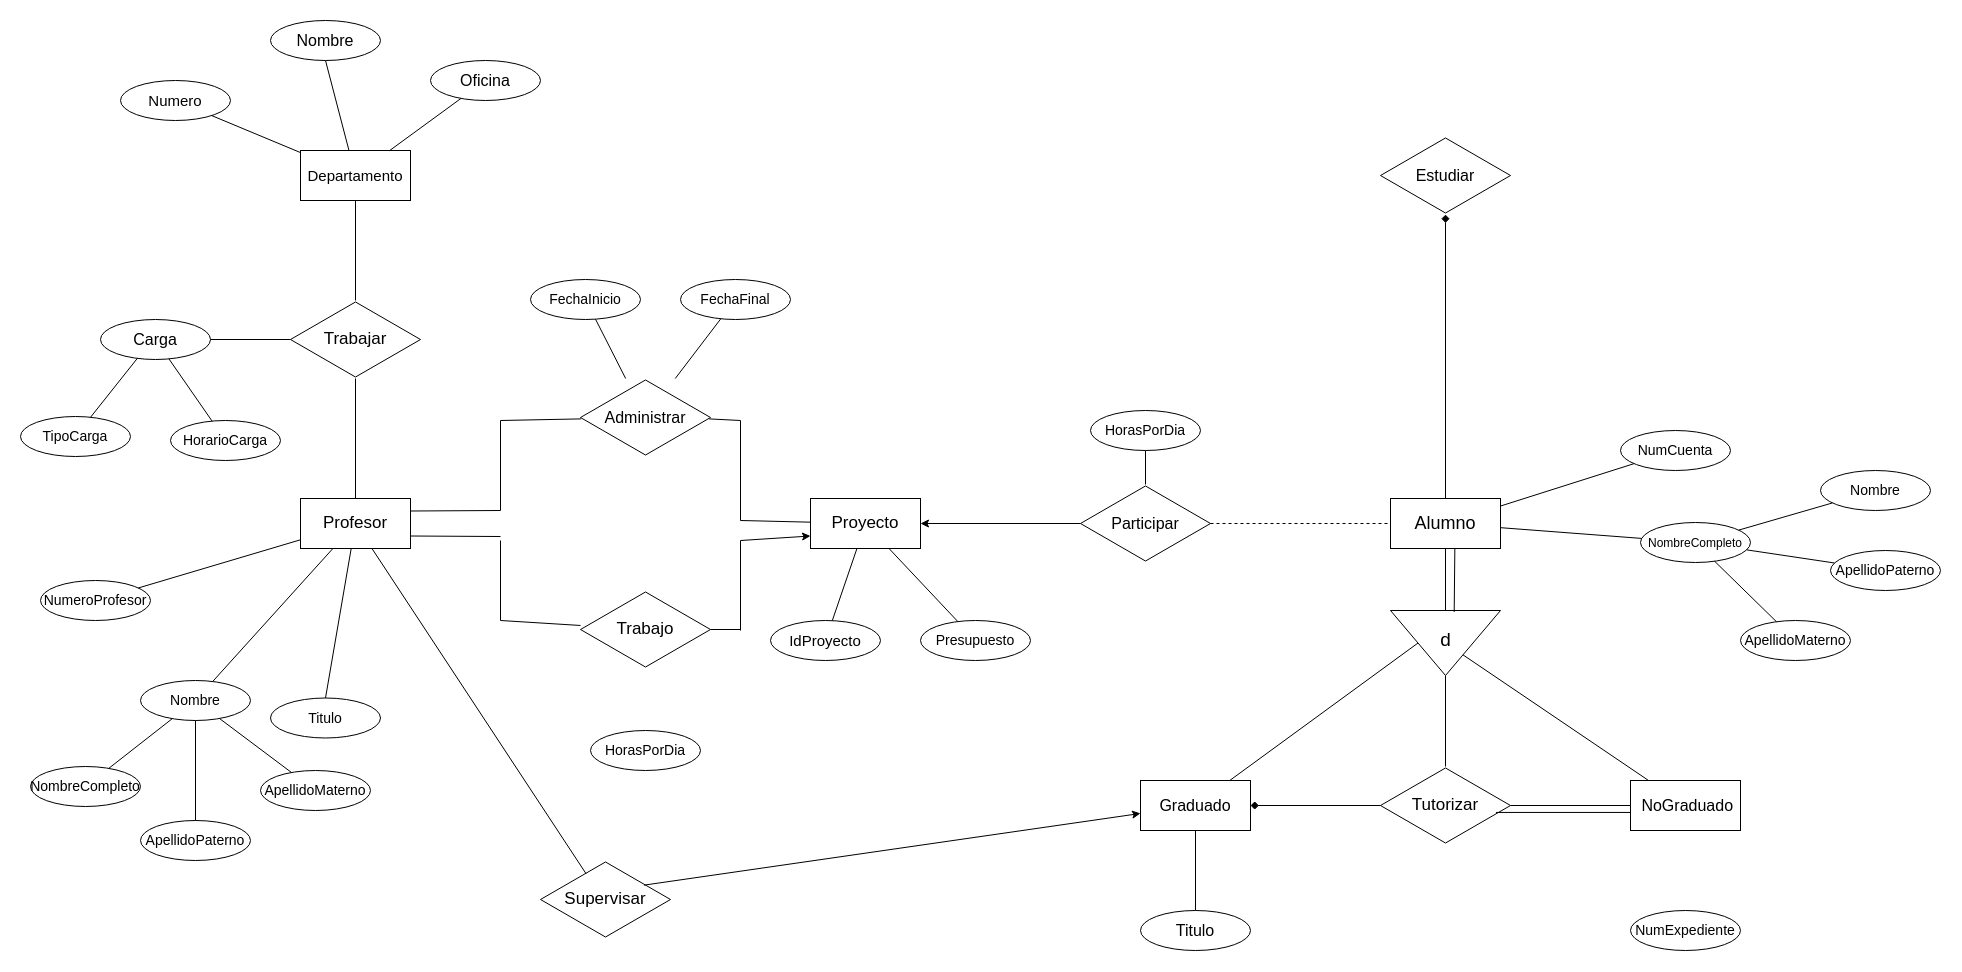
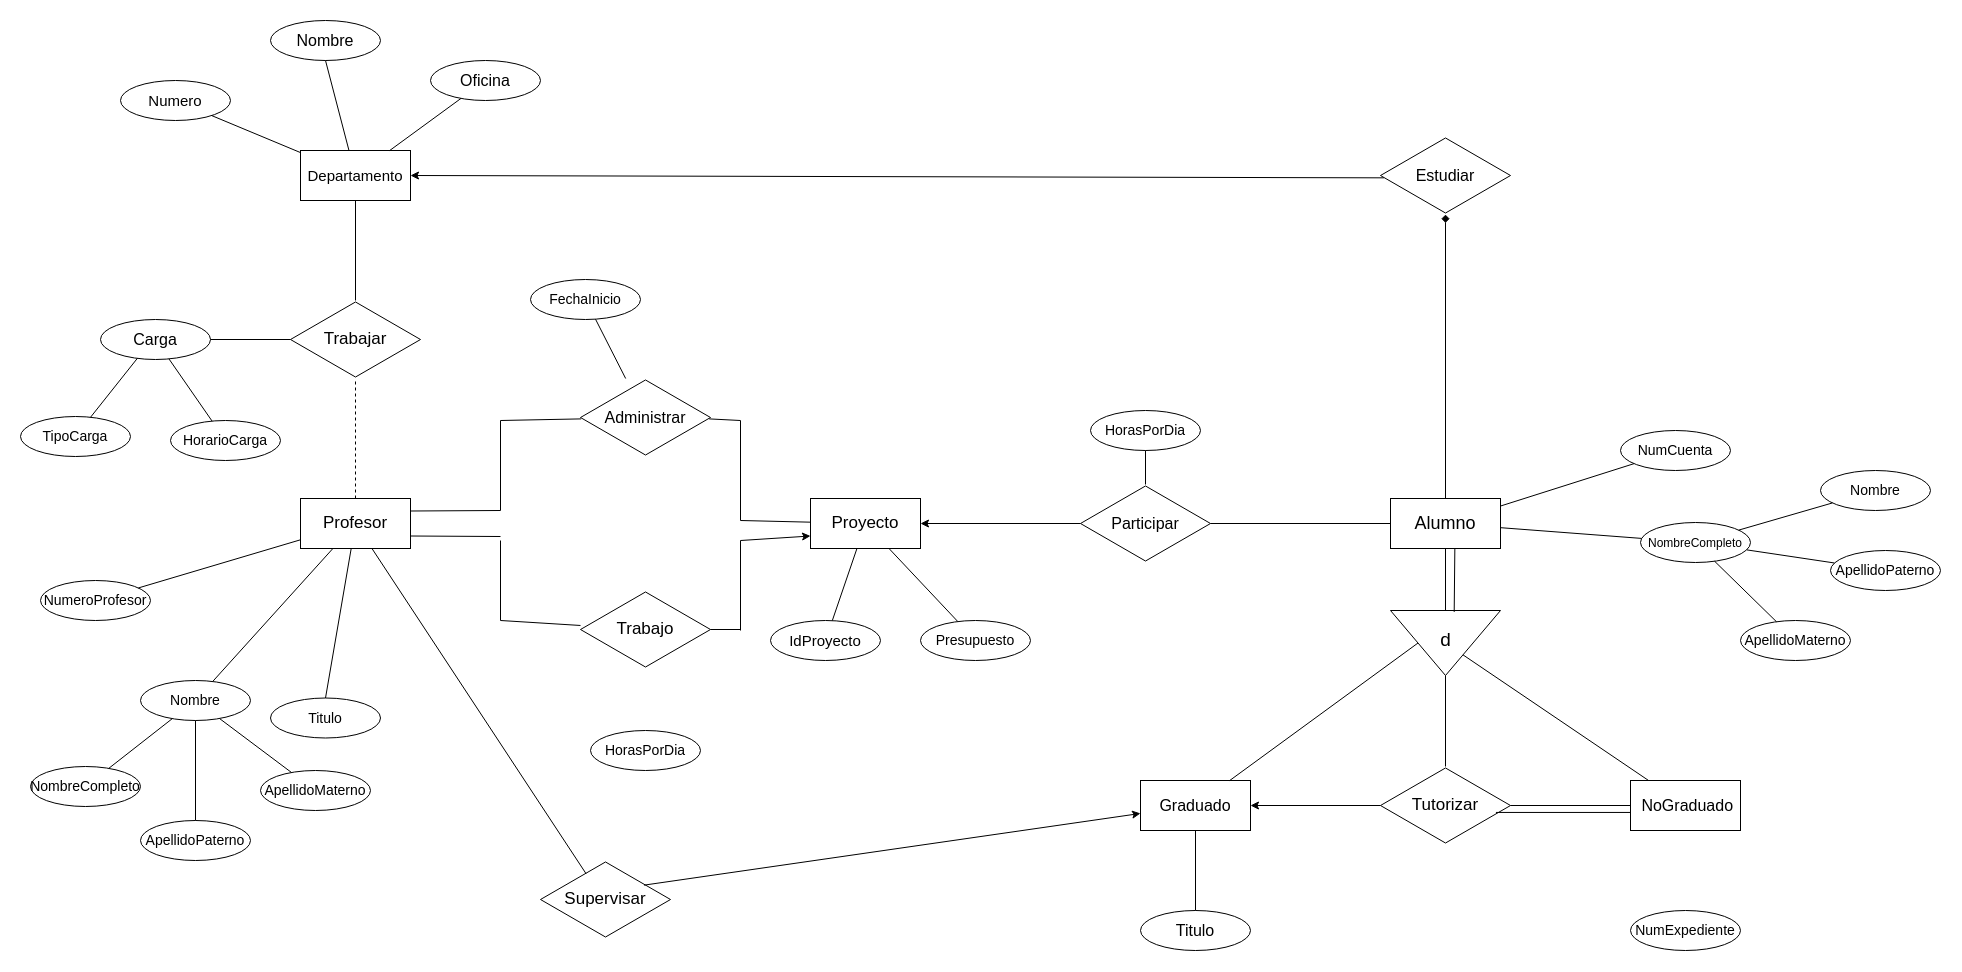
none -> (901, 177)
(736, 300) -> none
(698, 349) -> none
(356, 438) -> (356, 438)
(1301, 524) -> (1301, 524)
(1259, 806) -> (1259, 806)
